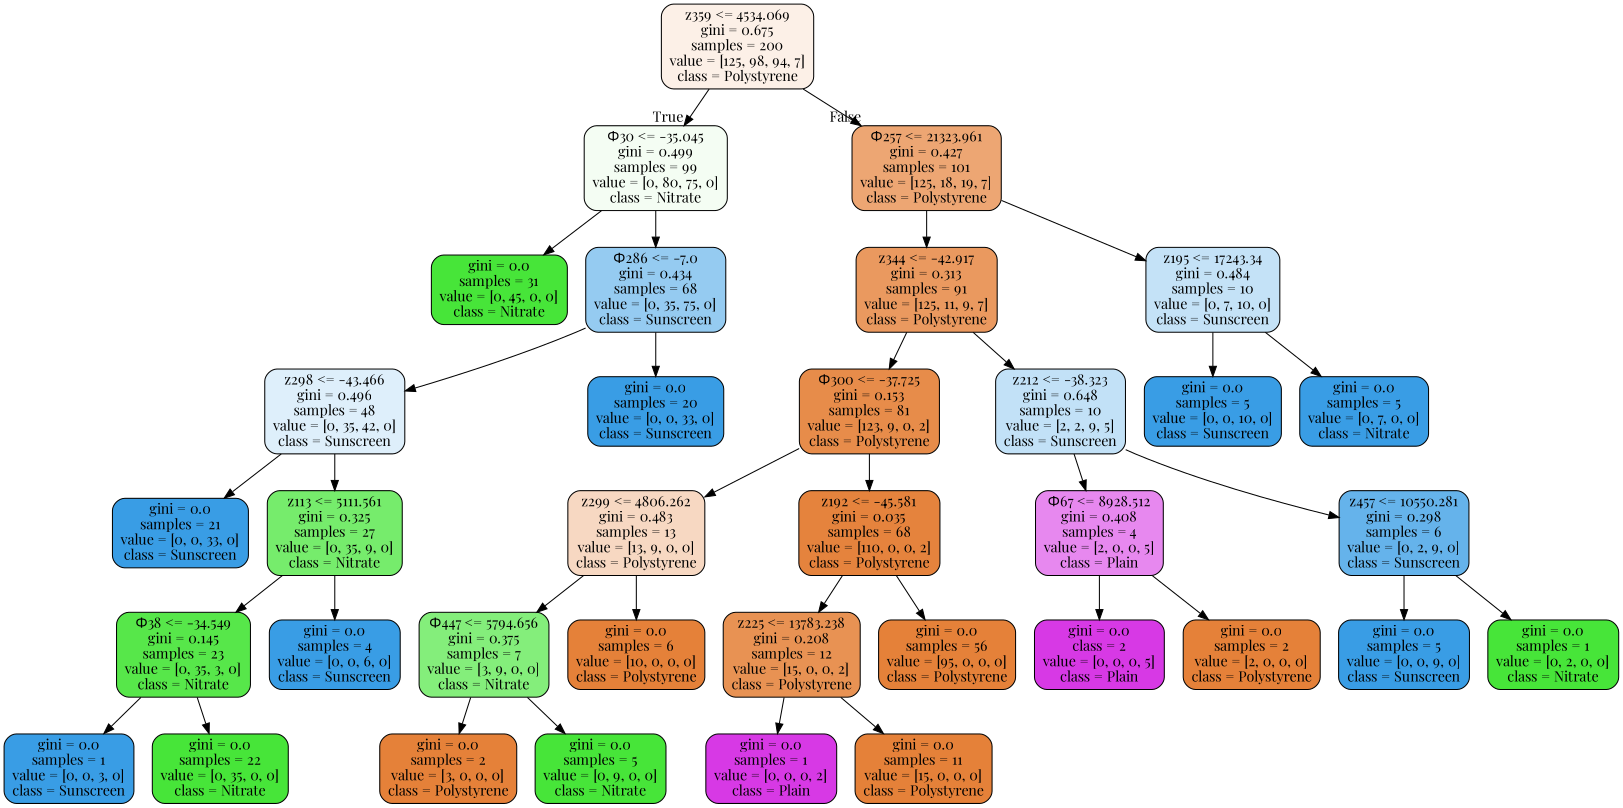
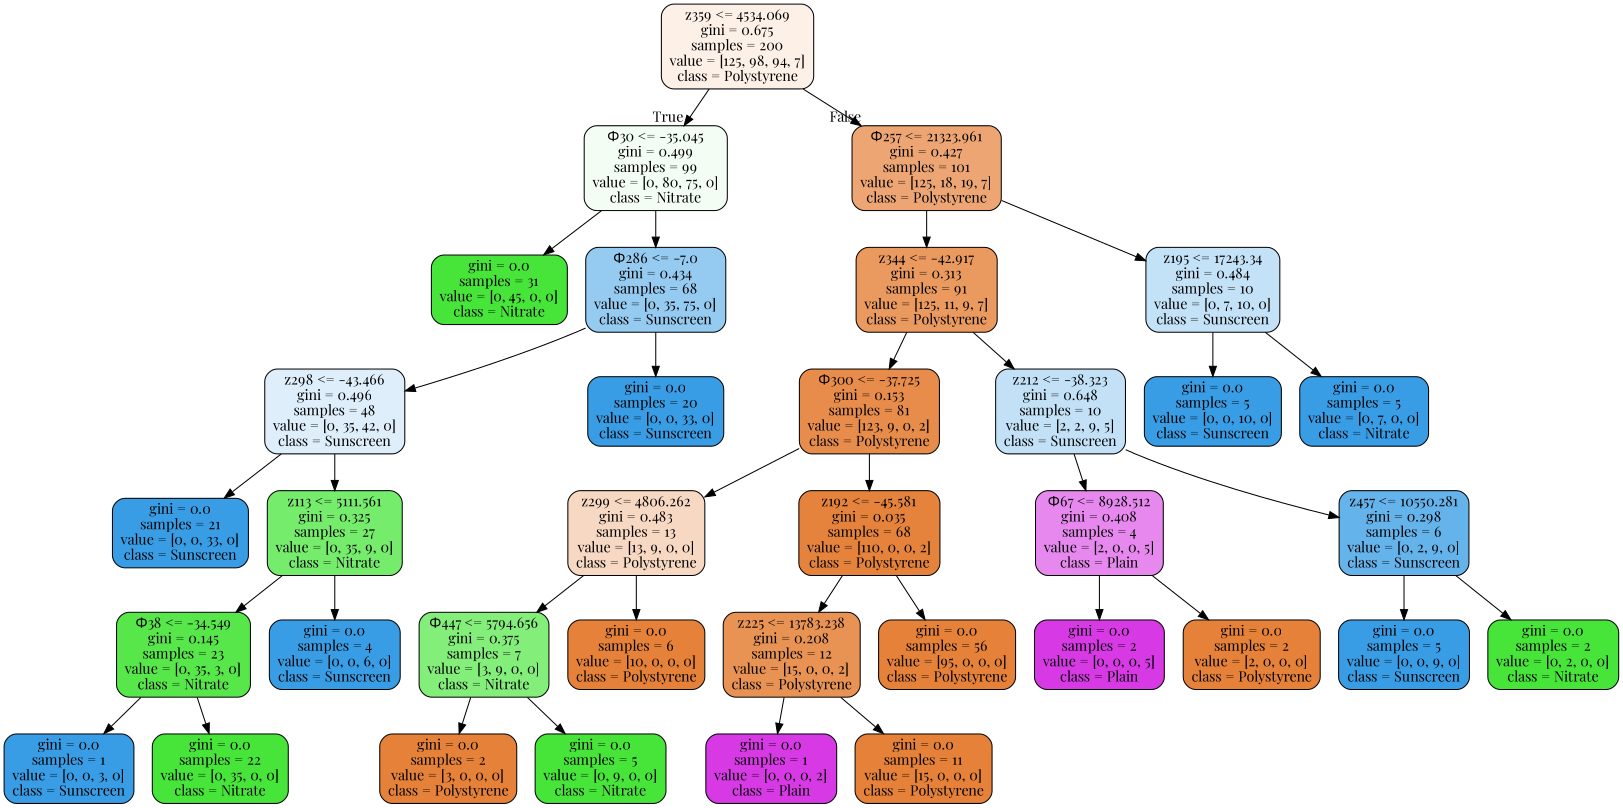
(1099, 655) -> (1099, 655)
(1553, 655) -> (1553, 655)
